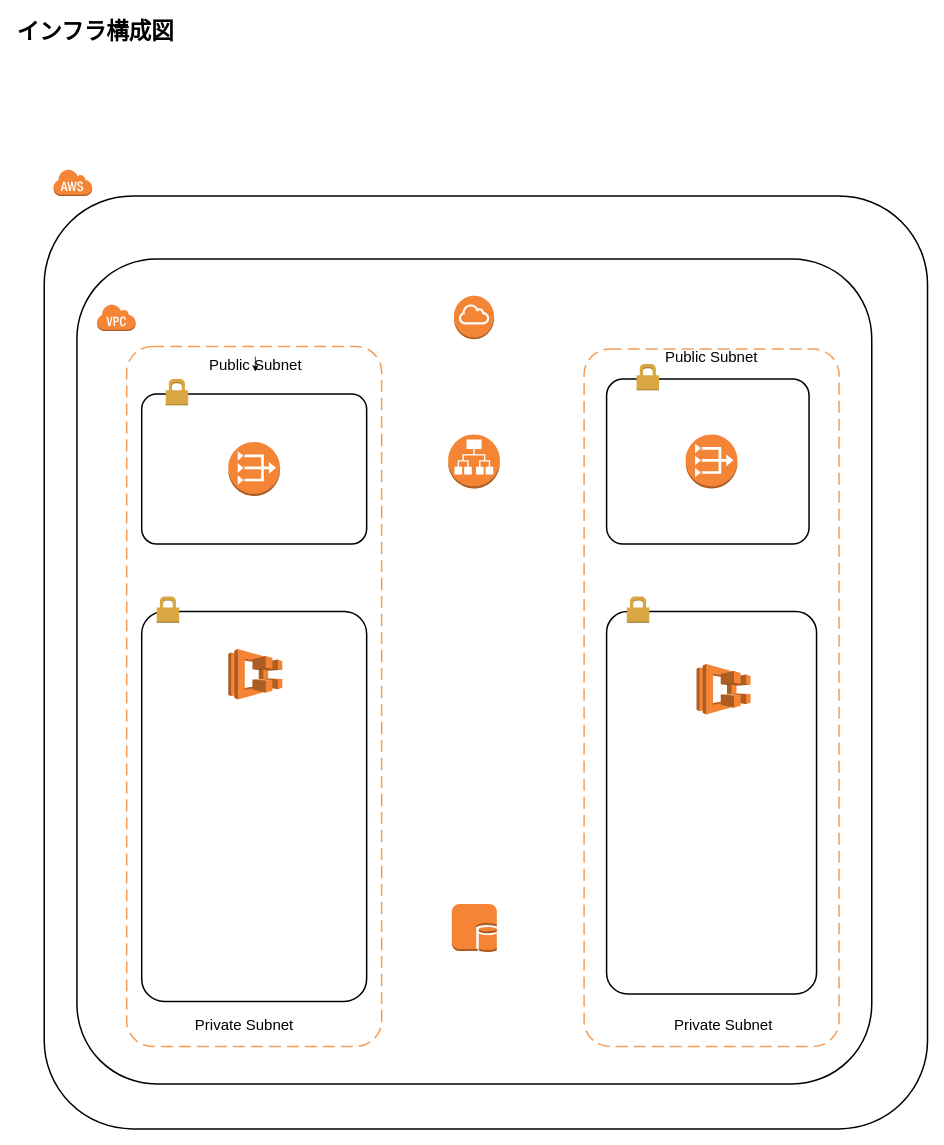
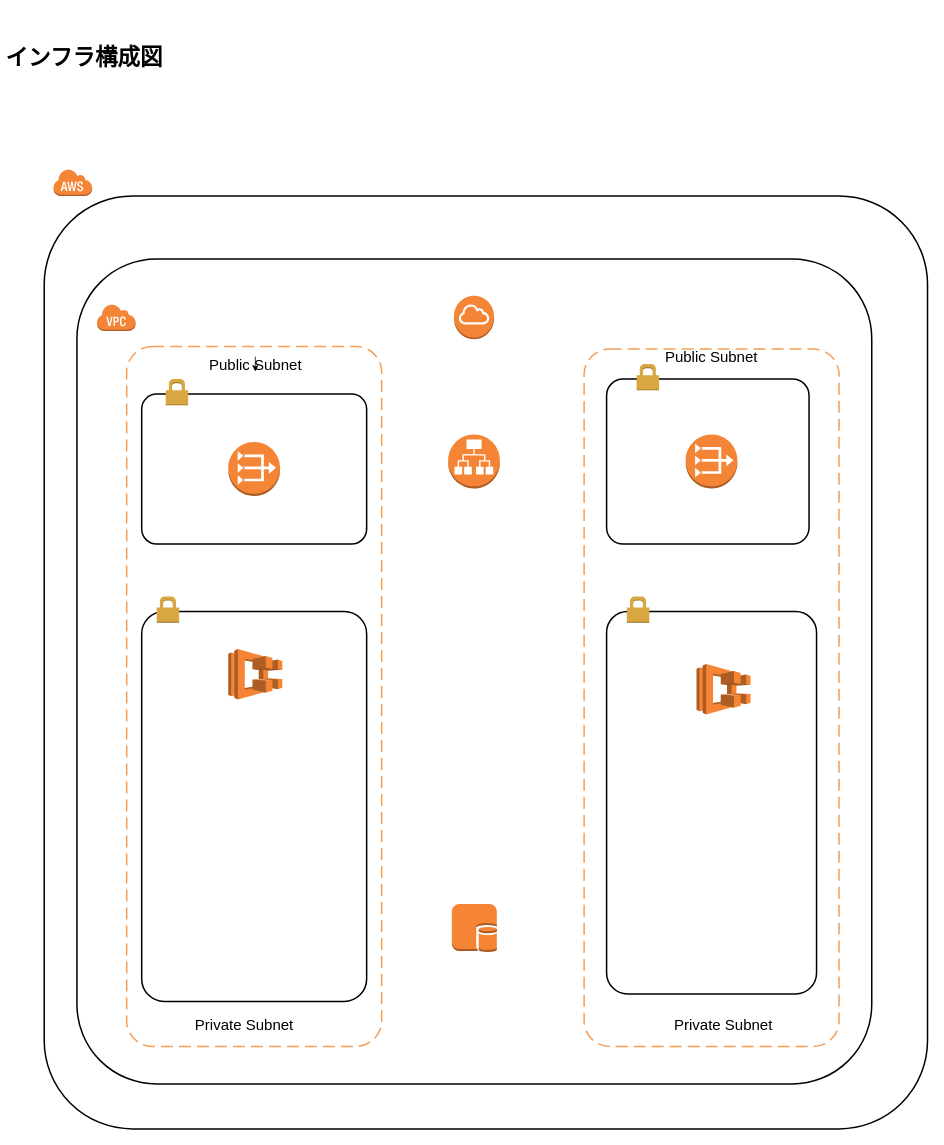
(102, 31) -> (90, 57)
